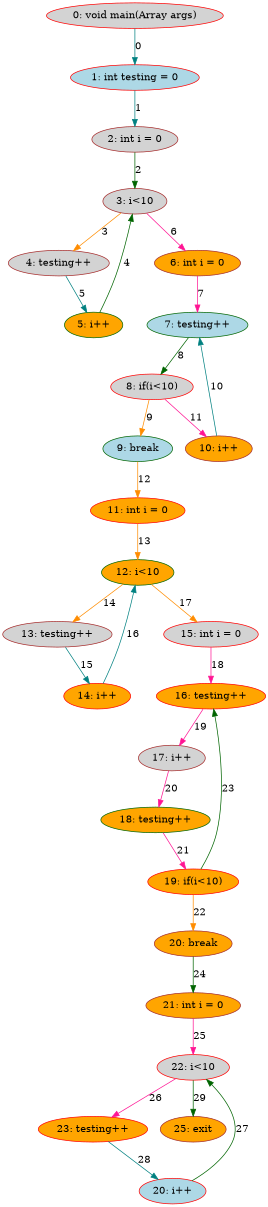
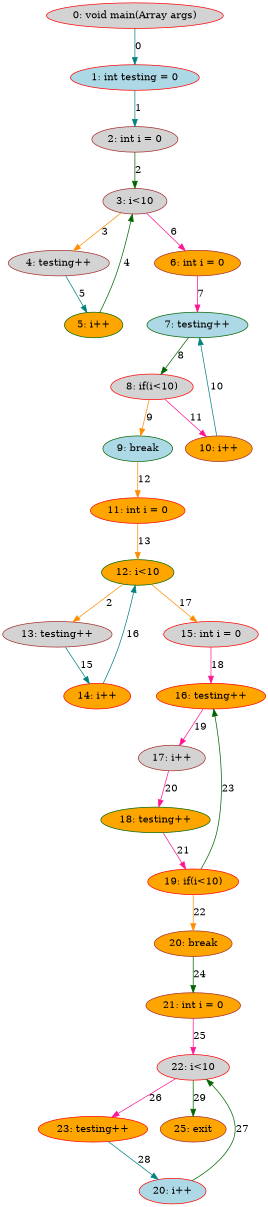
(110, 603) -> (110, 603)
